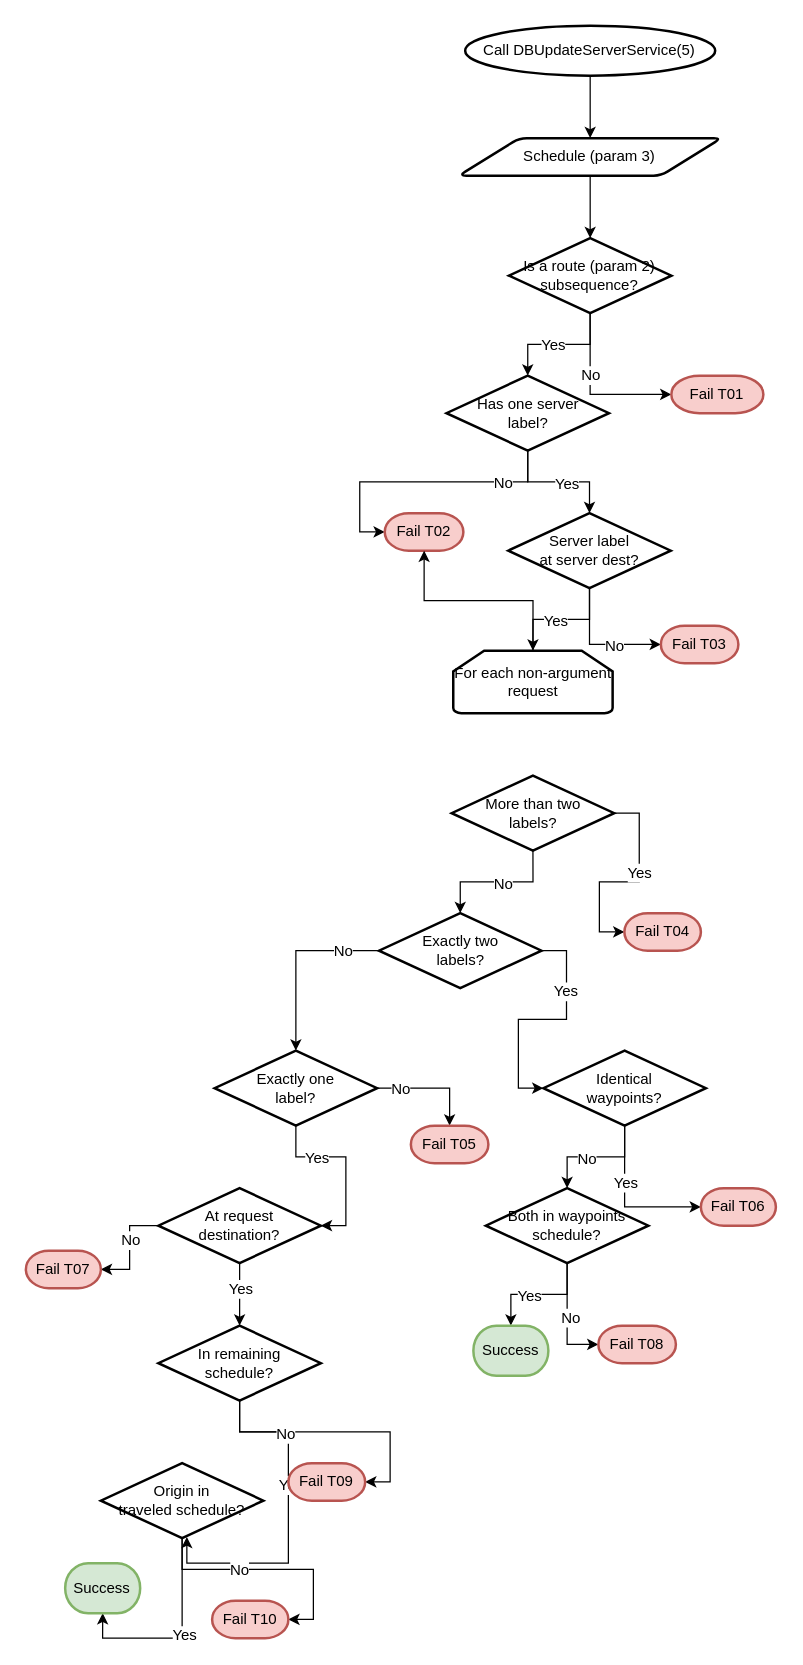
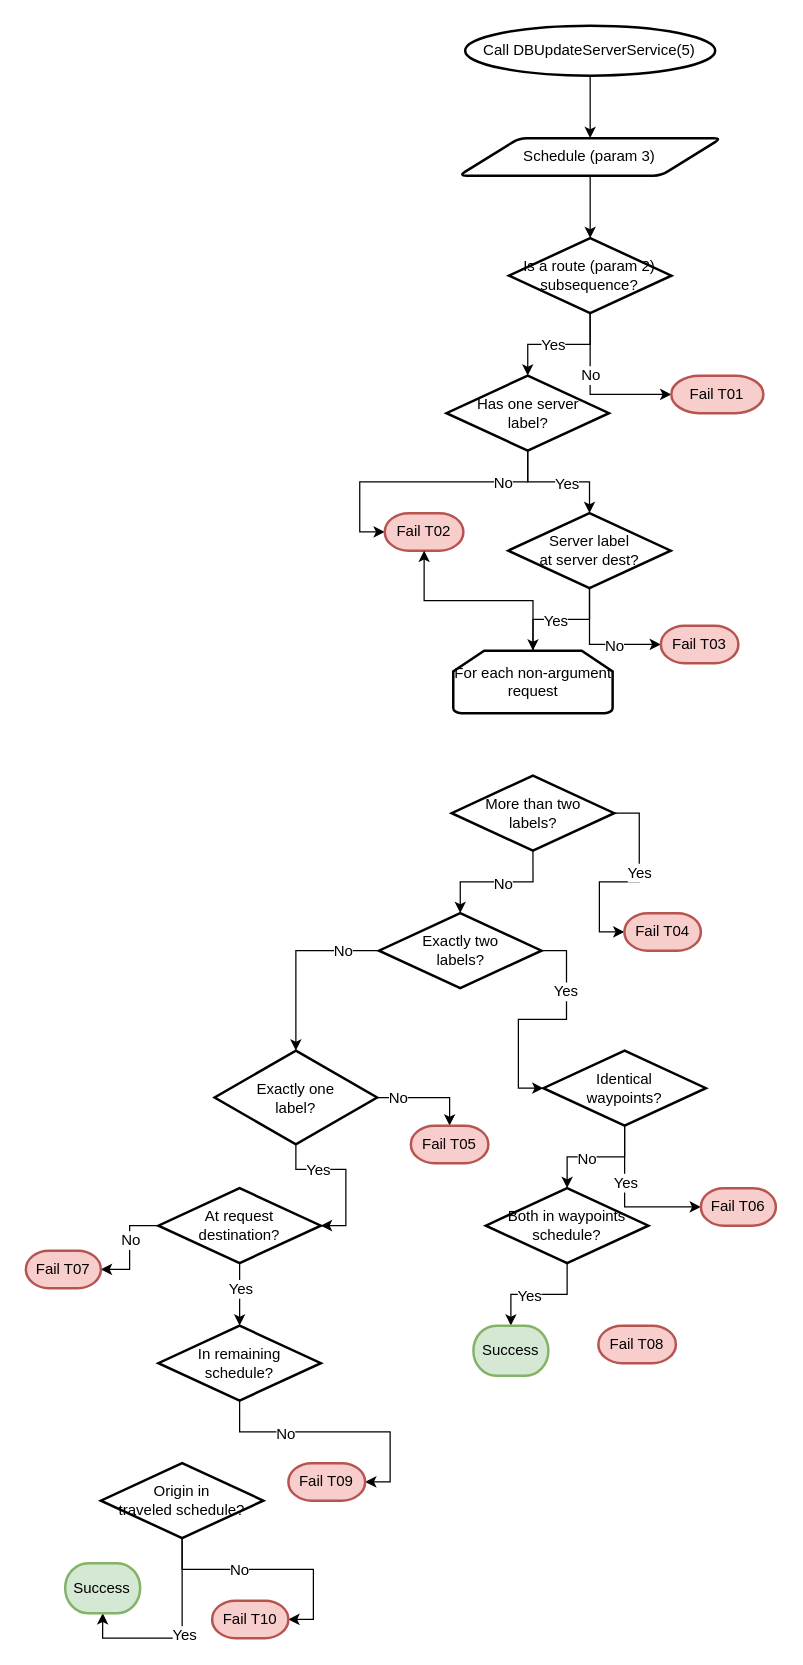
(296, 1088) -> (296, 1098)
(567, 1331) -> none
(288, 1548) -> none
